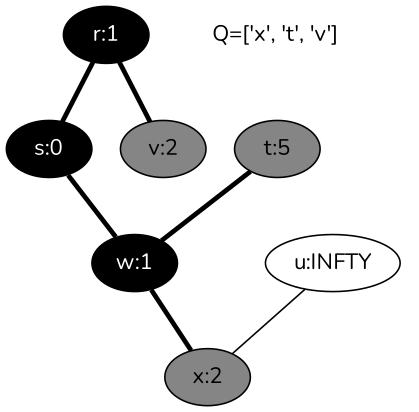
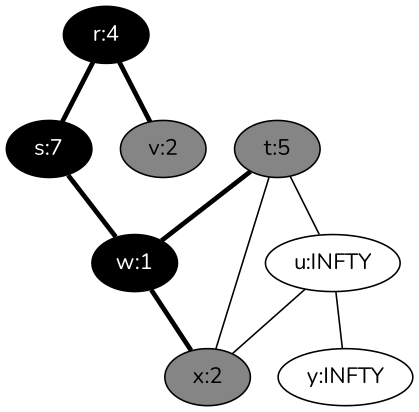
(106, 35) -> (106, 35)
(276, 35) -> none
(49, 149) -> (49, 149)
none -> (305, 205)
none -> (242, 263)
none -> (345, 377)
